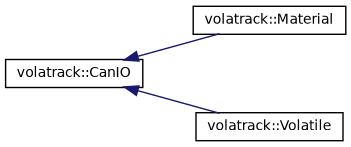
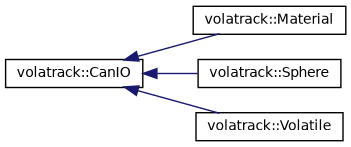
none -> (270, 74)
